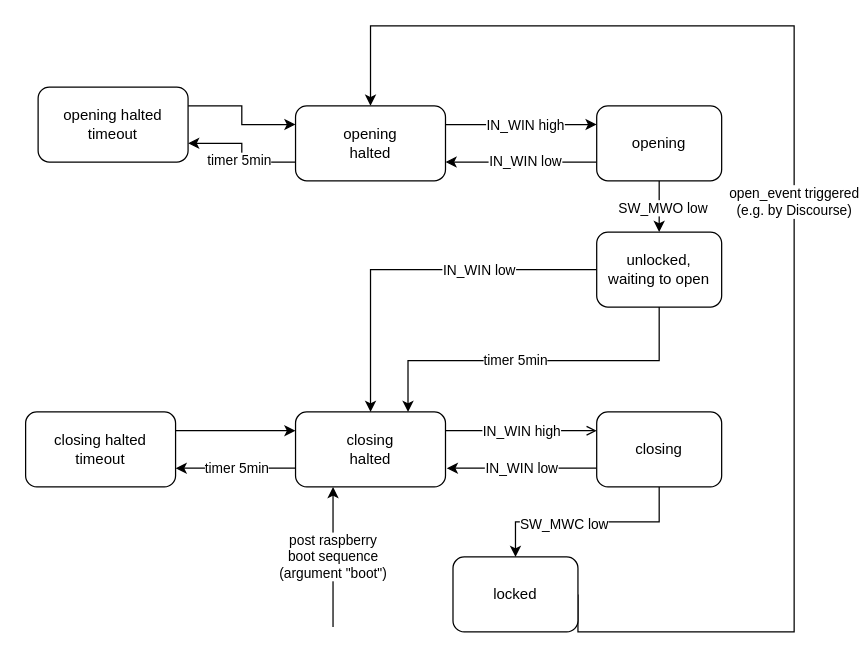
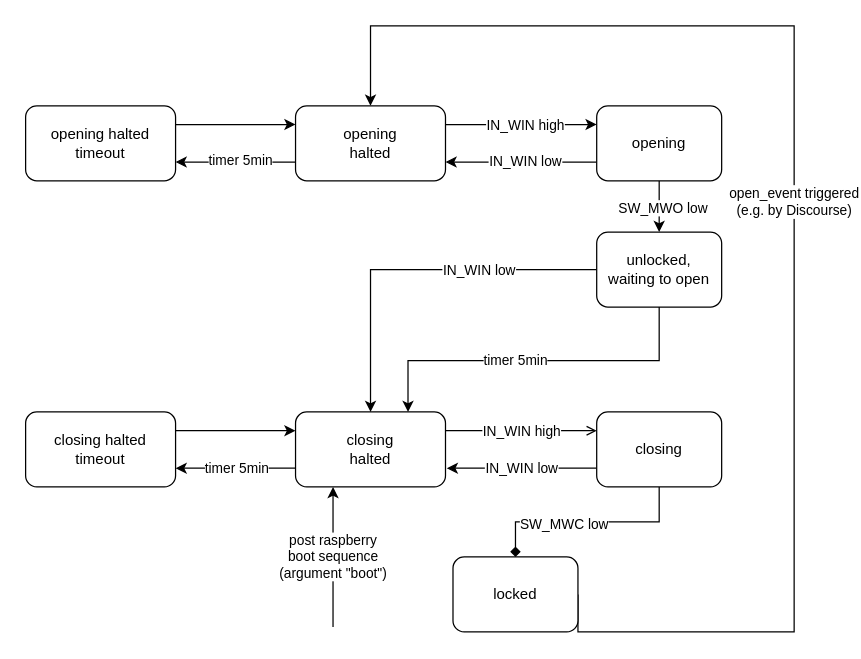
(113, 124) -> (101, 143)
(516, 547) -> (516, 546)
